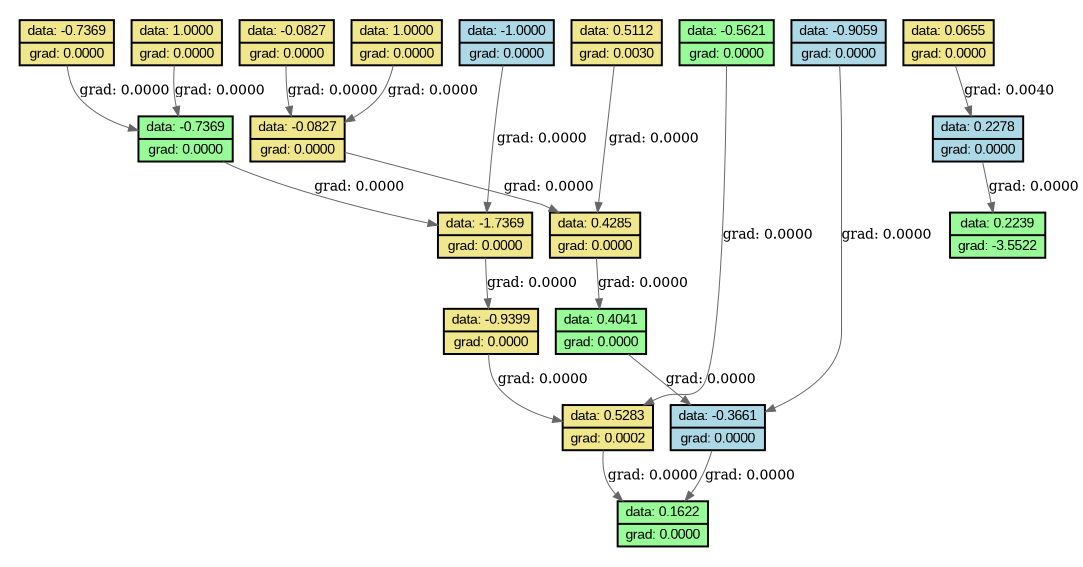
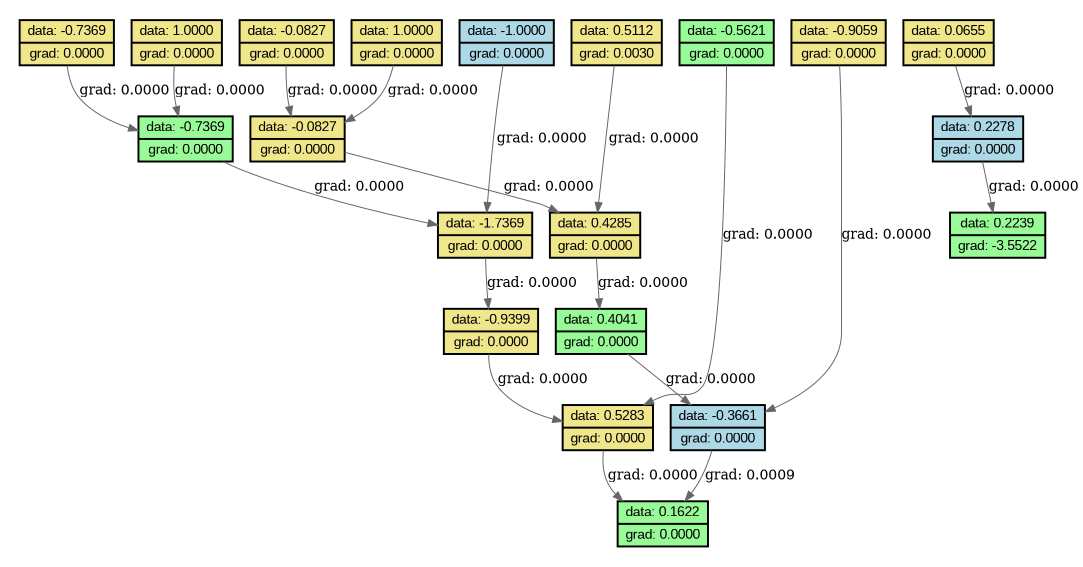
(839, 43) -> (839, 43)
(1009, 91) -> (1009, 91)
(608, 438) -> (608, 438)
(750, 476) -> (750, 476)
